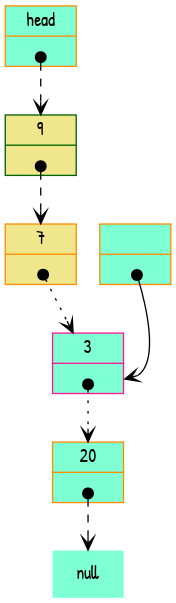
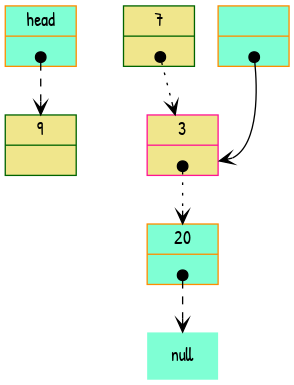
(41, 191) -> none
(41, 254) -> (159, 36)
(88, 363) -> (183, 145)
